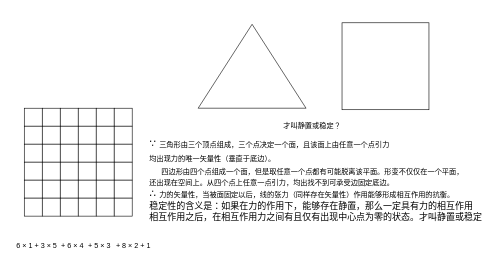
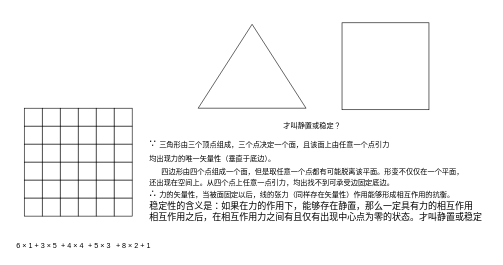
(73, 246) -> (73, 246)
